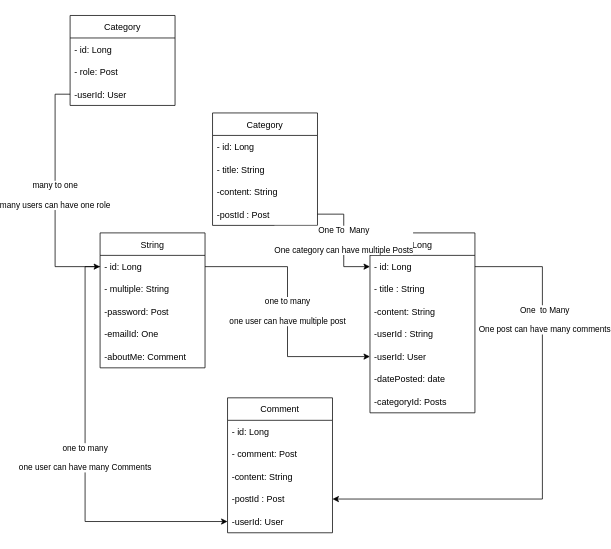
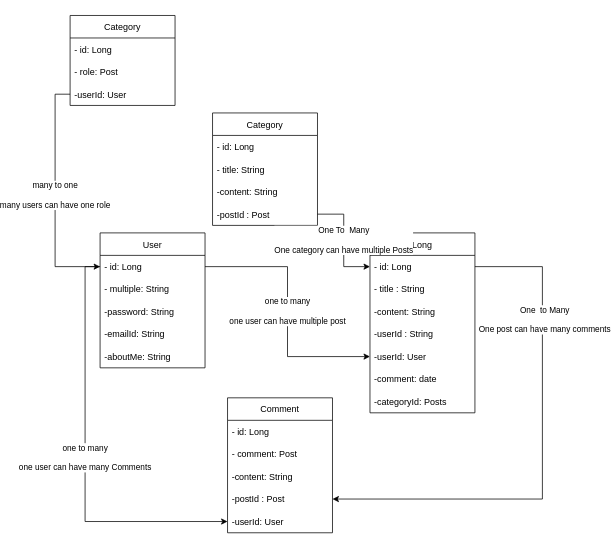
(152, 245) -> (152, 245)
(140, 312) -> (144, 312)
(132, 335) -> (139, 335)
(145, 357) -> (141, 357)
(415, 380) -> (407, 380)
